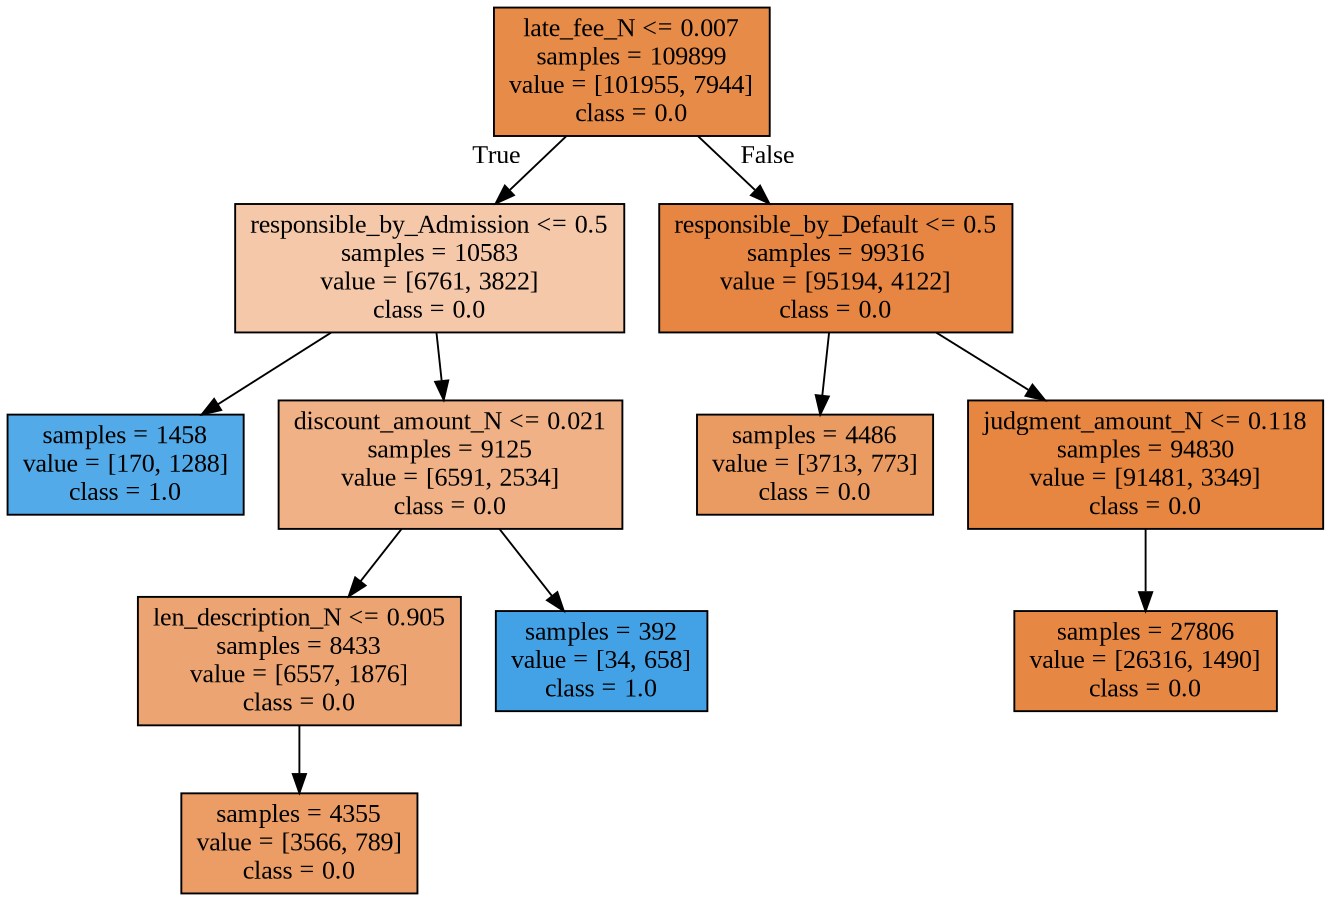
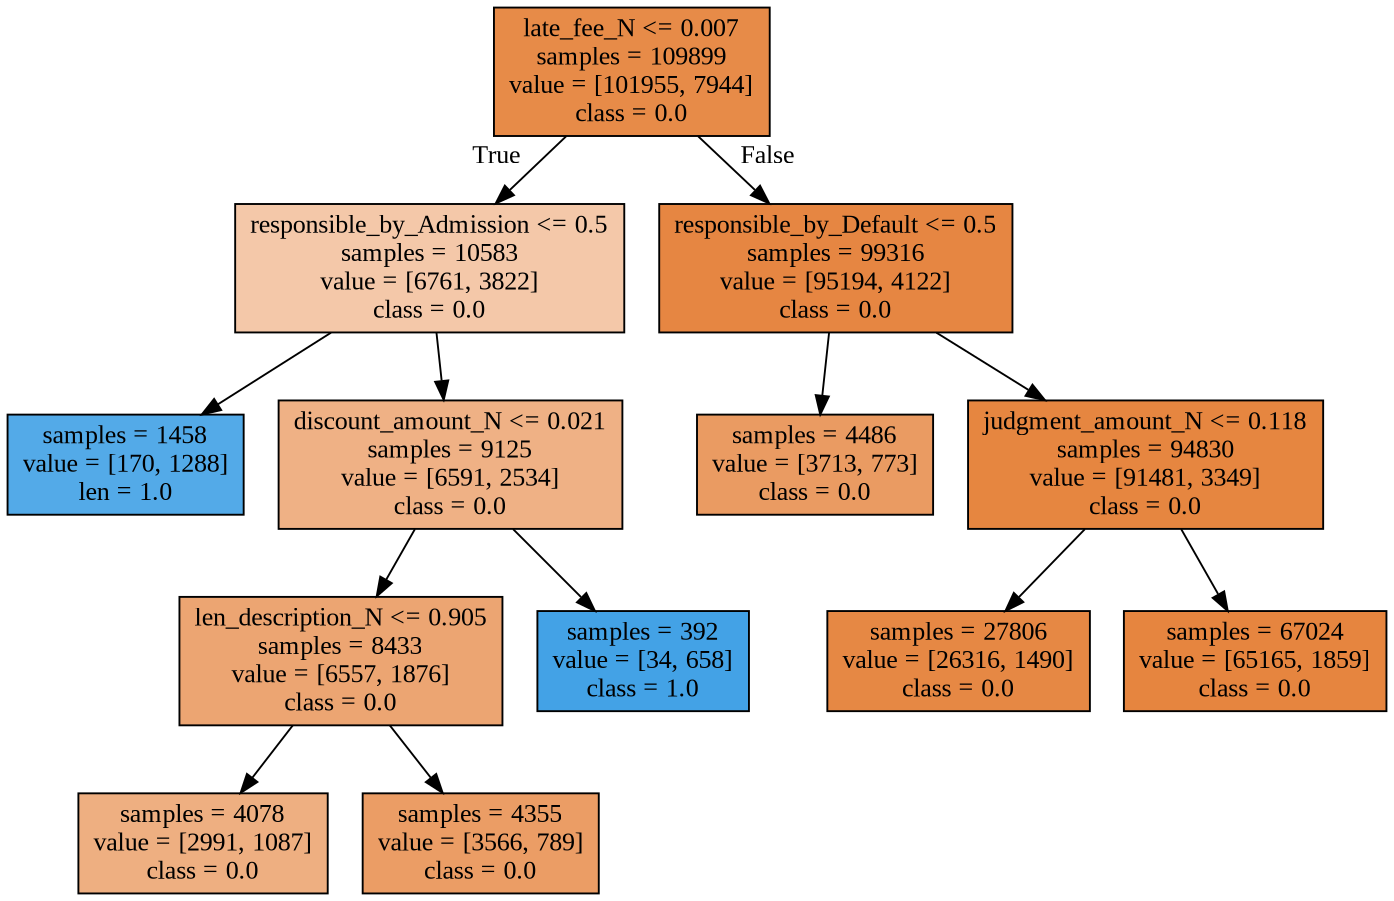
(126, 465) -> (126, 465)
none -> (1255, 661)
none -> (203, 843)
